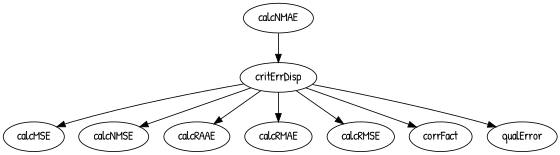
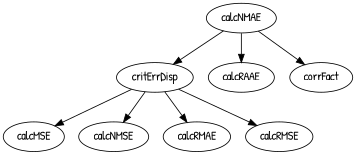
(241, 105) -> (241, 44)
(357, 106) -> (278, 45)
(522, 137) -> none
